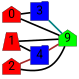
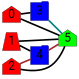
(68, 39) -> (68, 39)
